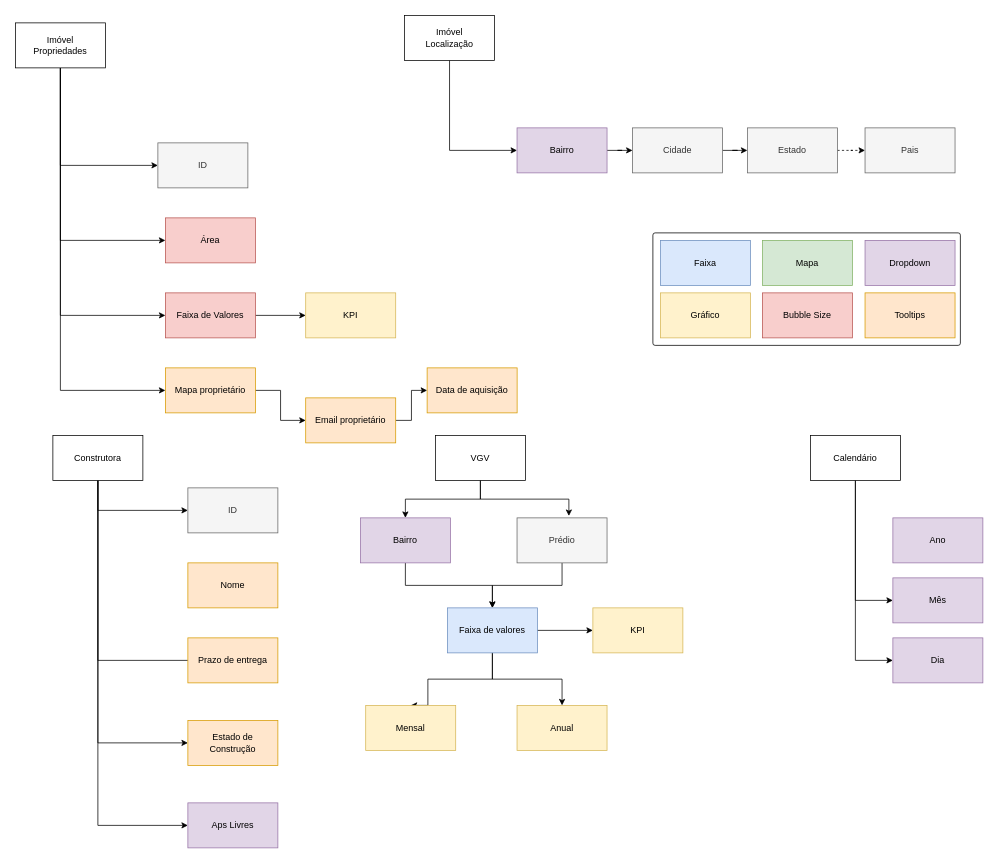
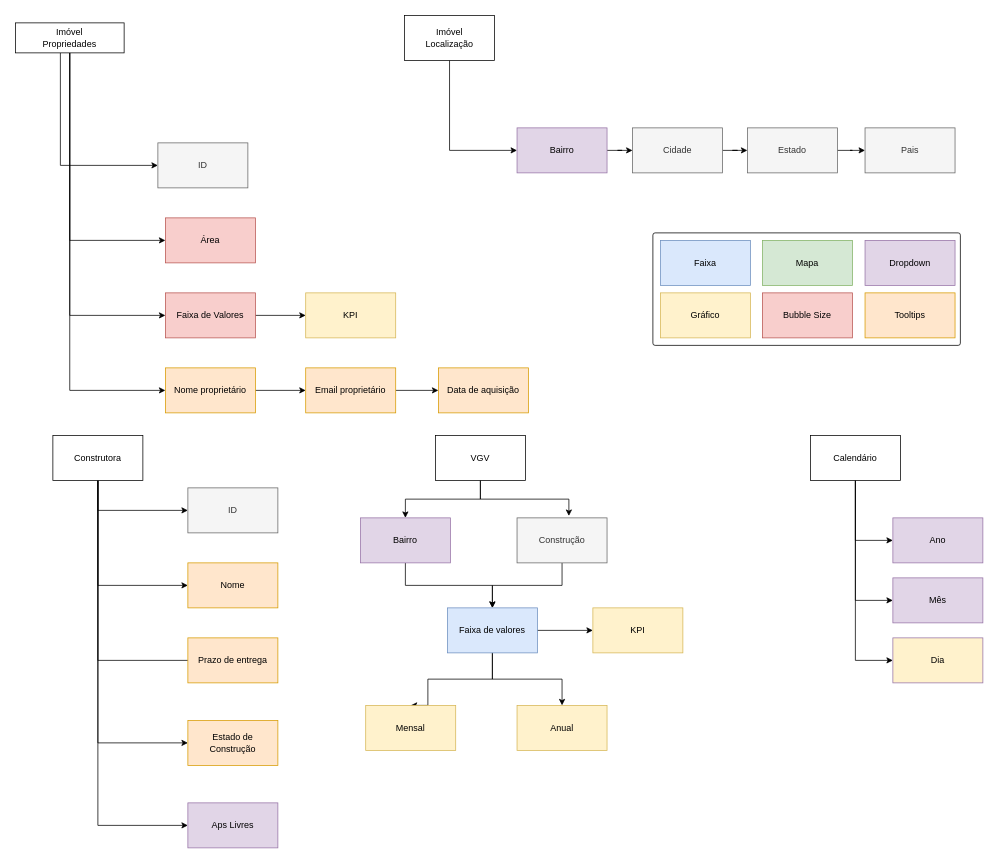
(60, 45) -> (70, 38)
(851, 150) -> (851, 150)
(210, 390) -> (210, 390)
(472, 390) -> (483, 390)
(351, 420) -> (351, 390)
(562, 540) -> (562, 540)
none -> (873, 540)
none -> (141, 585)
(938, 660) -> (938, 660)
